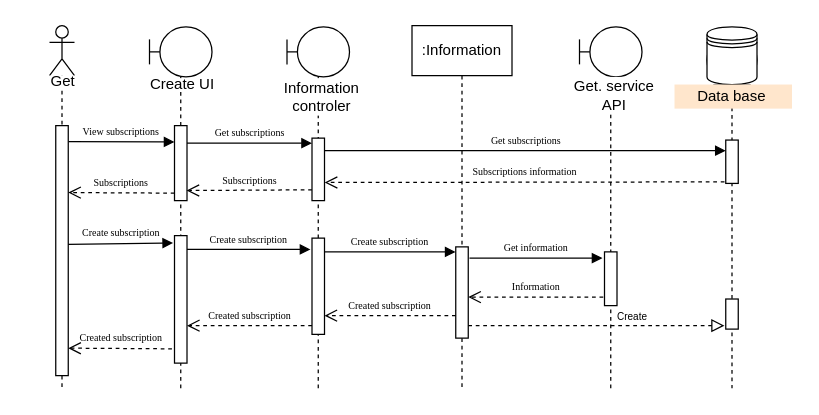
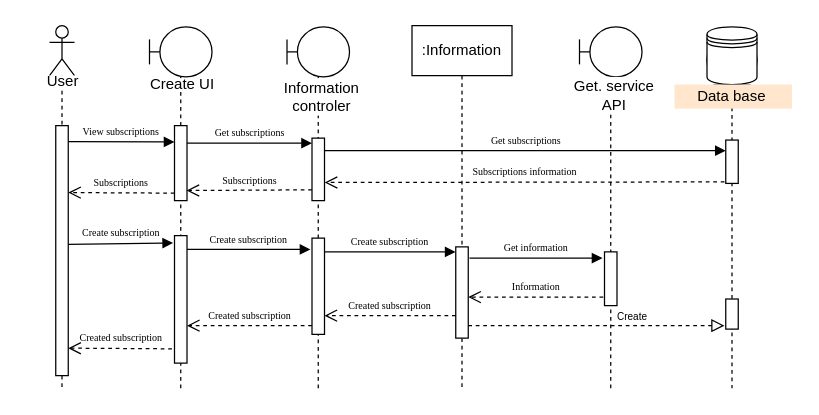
(63, 82) -> (63, 82)
